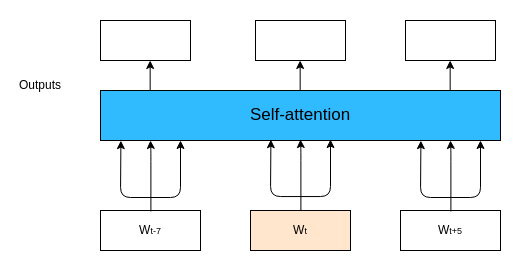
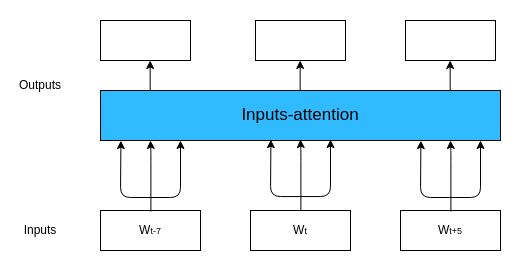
(301, 116) -> (301, 116)
none -> (41, 231)
(301, 231) -> (301, 231)
